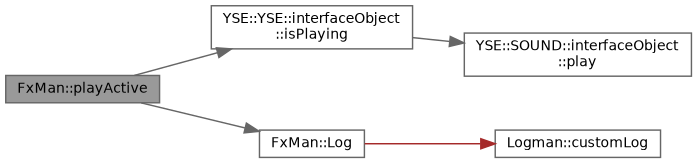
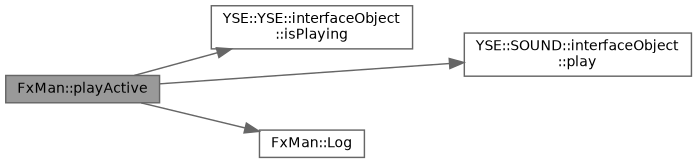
(431, 40) -> (305, 74)
(578, 144) -> none
